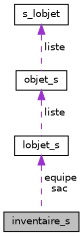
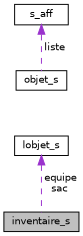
(41, 15) -> (41, 15)
(41, 118) -> none
